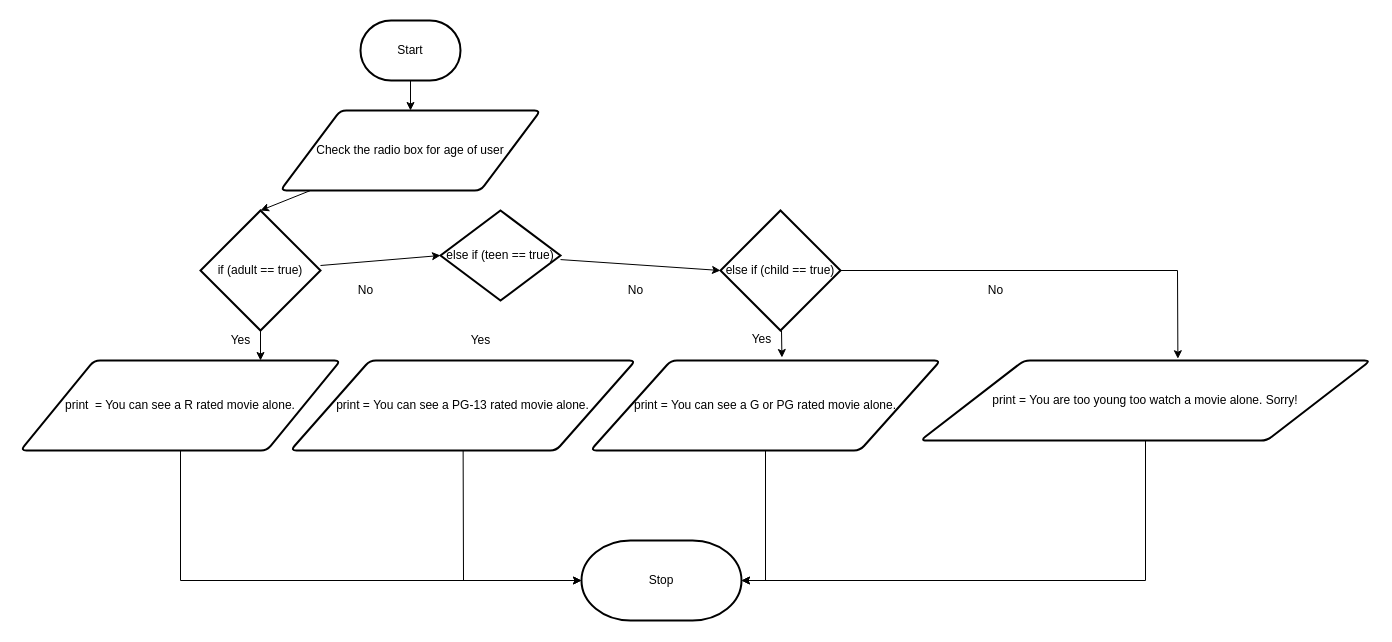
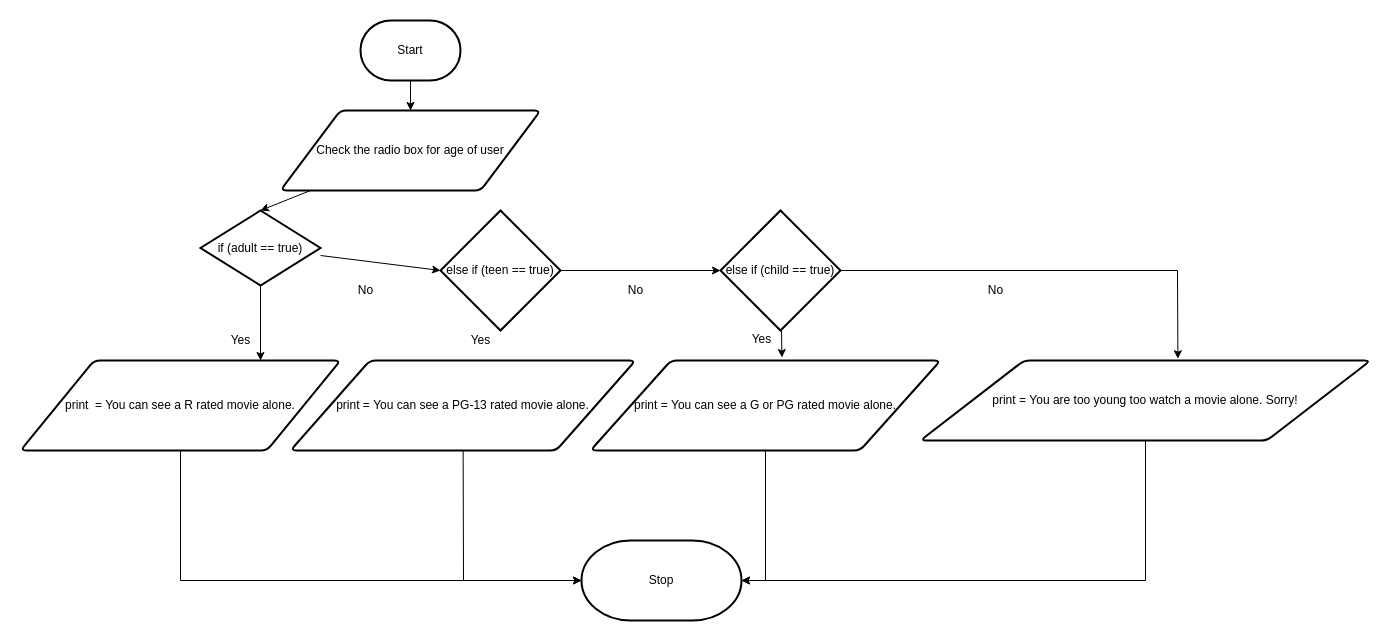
(501, 256) -> (501, 271)
(261, 271) -> (261, 248)
